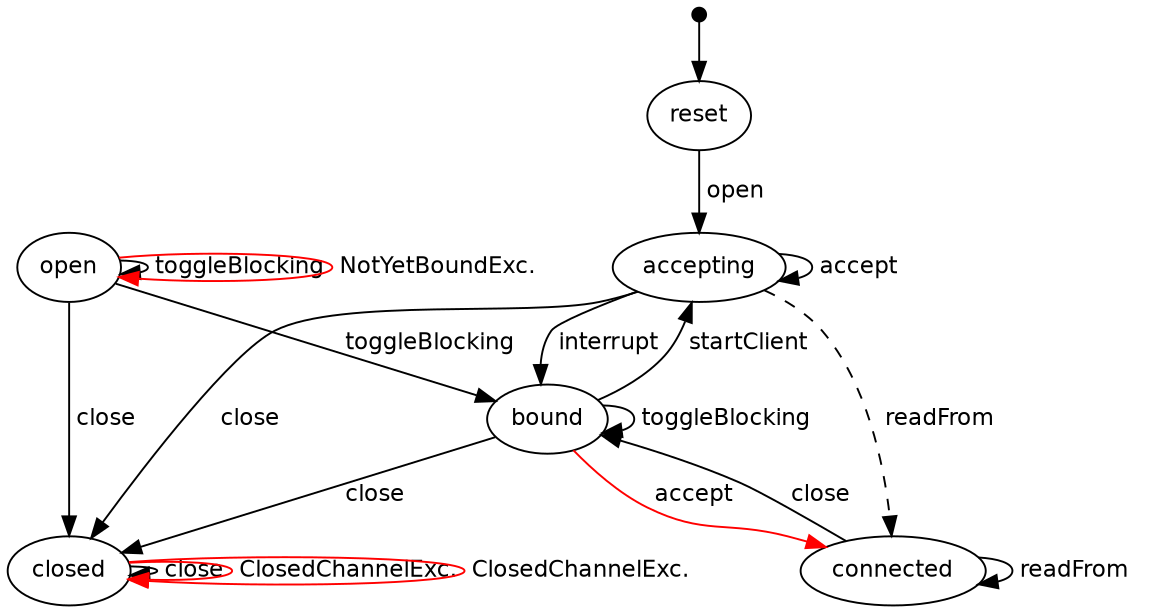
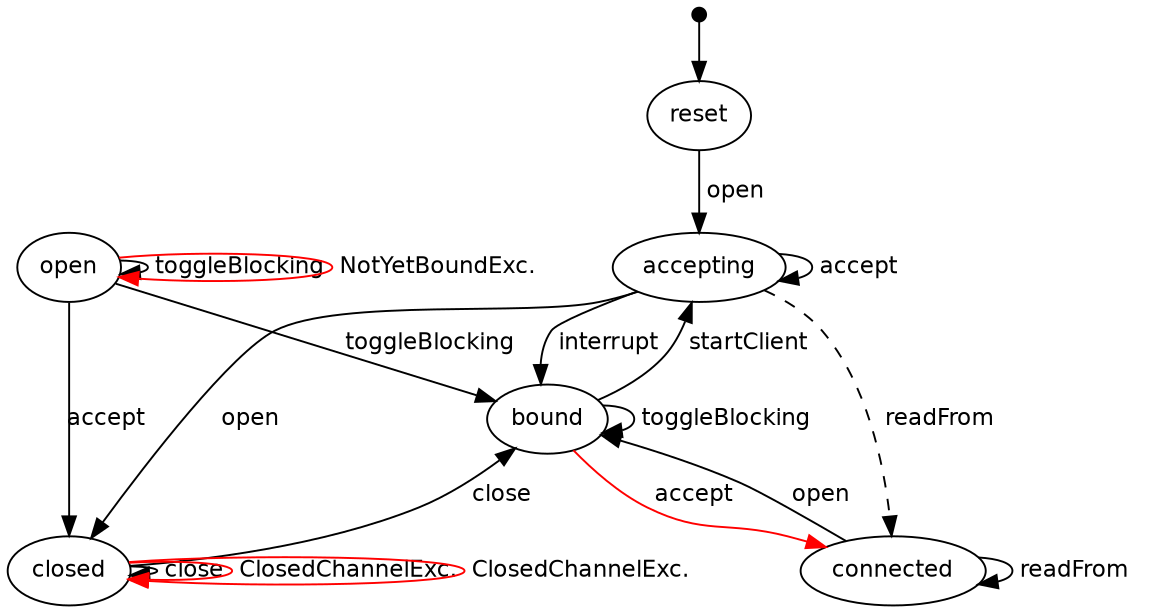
(107, 419) -> (107, 419)
(251, 419) -> (251, 419)
(318, 492) -> (322, 537)
(821, 495) -> (821, 495)
